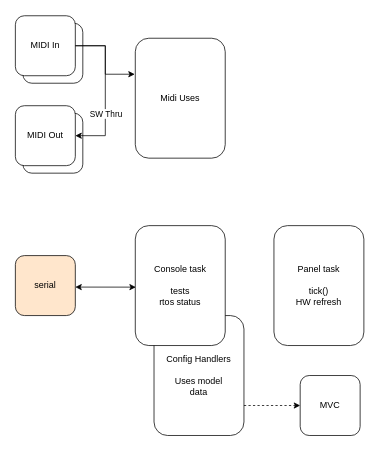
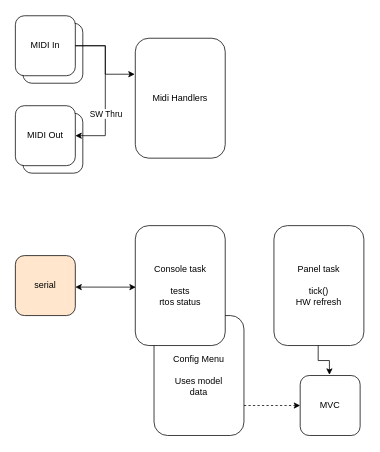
(180, 98) -> (180, 98)
none -> (320, 360)
(199, 375) -> (199, 375)
